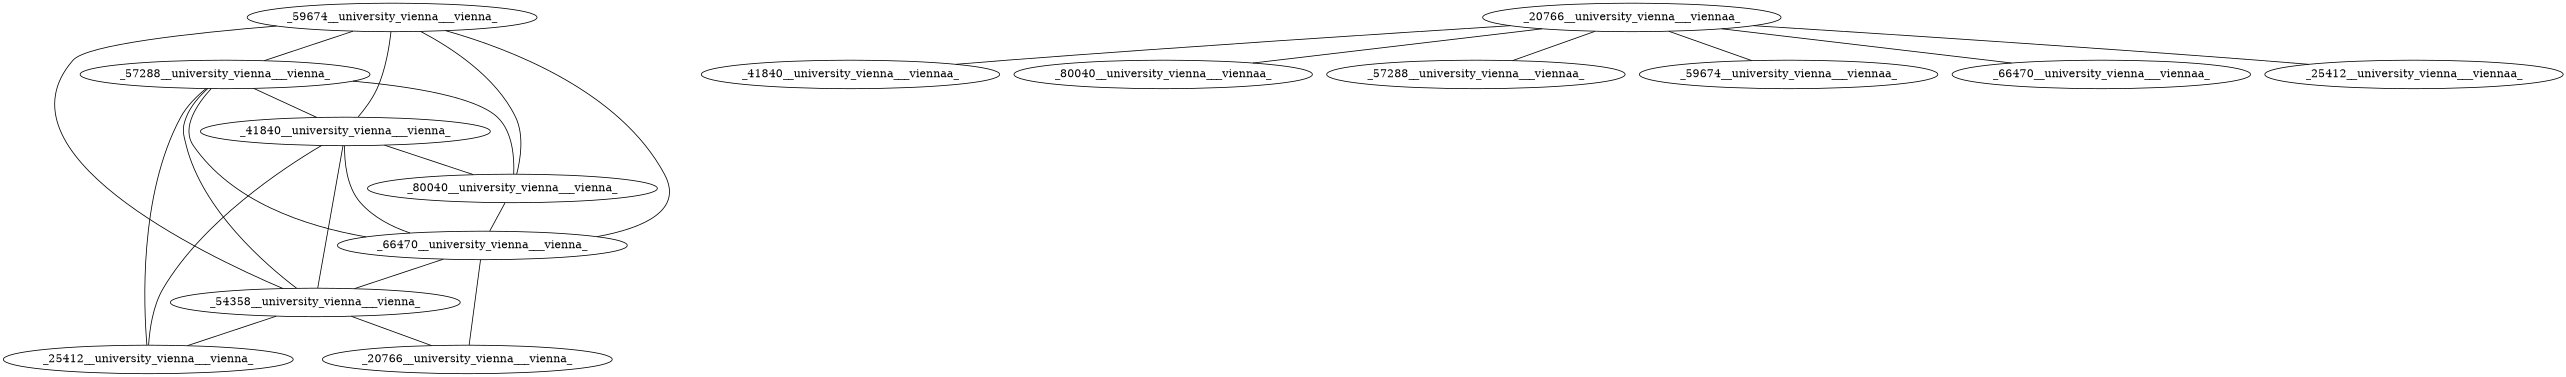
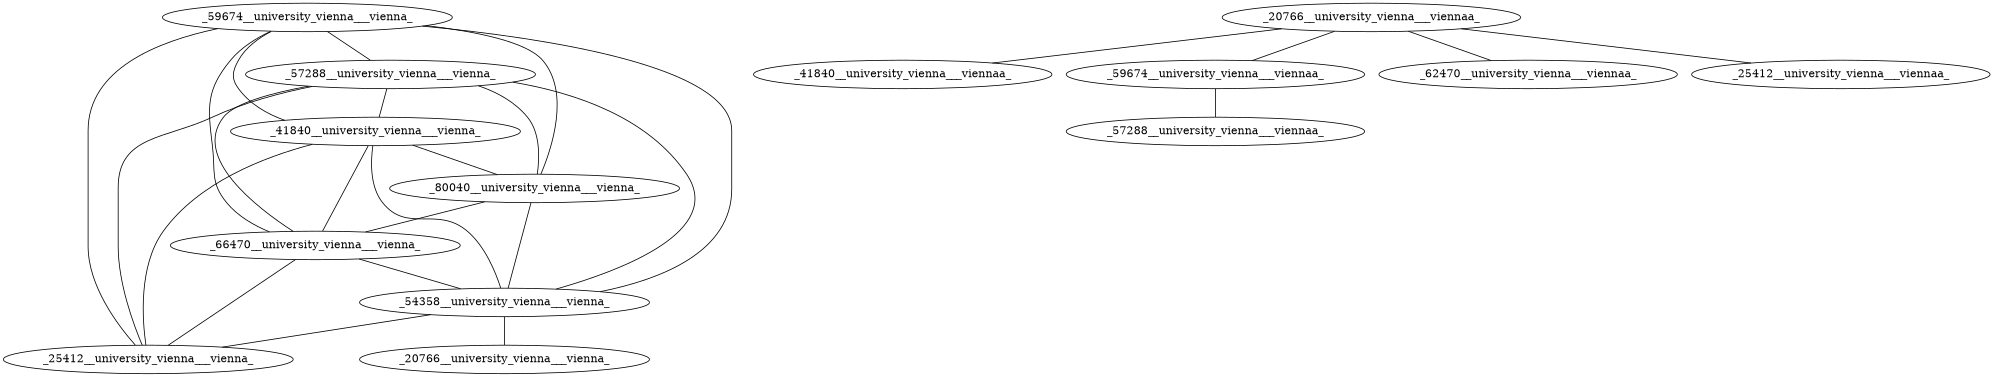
(1554, 46) -> (1215, 103)
(1163, 74) -> none
(2101, 74) -> (1528, 74)
none -> (88, 155)
none -> (520, 245)
(475, 302) -> (232, 302)
